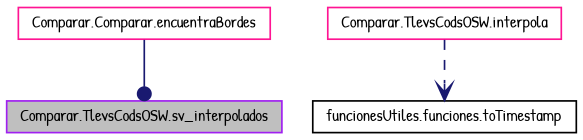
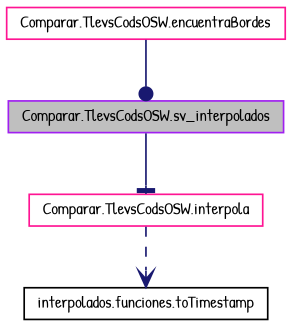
(144, 23) -> (146, 23)
(445, 117) -> (146, 304)
none -> (146, 159)
